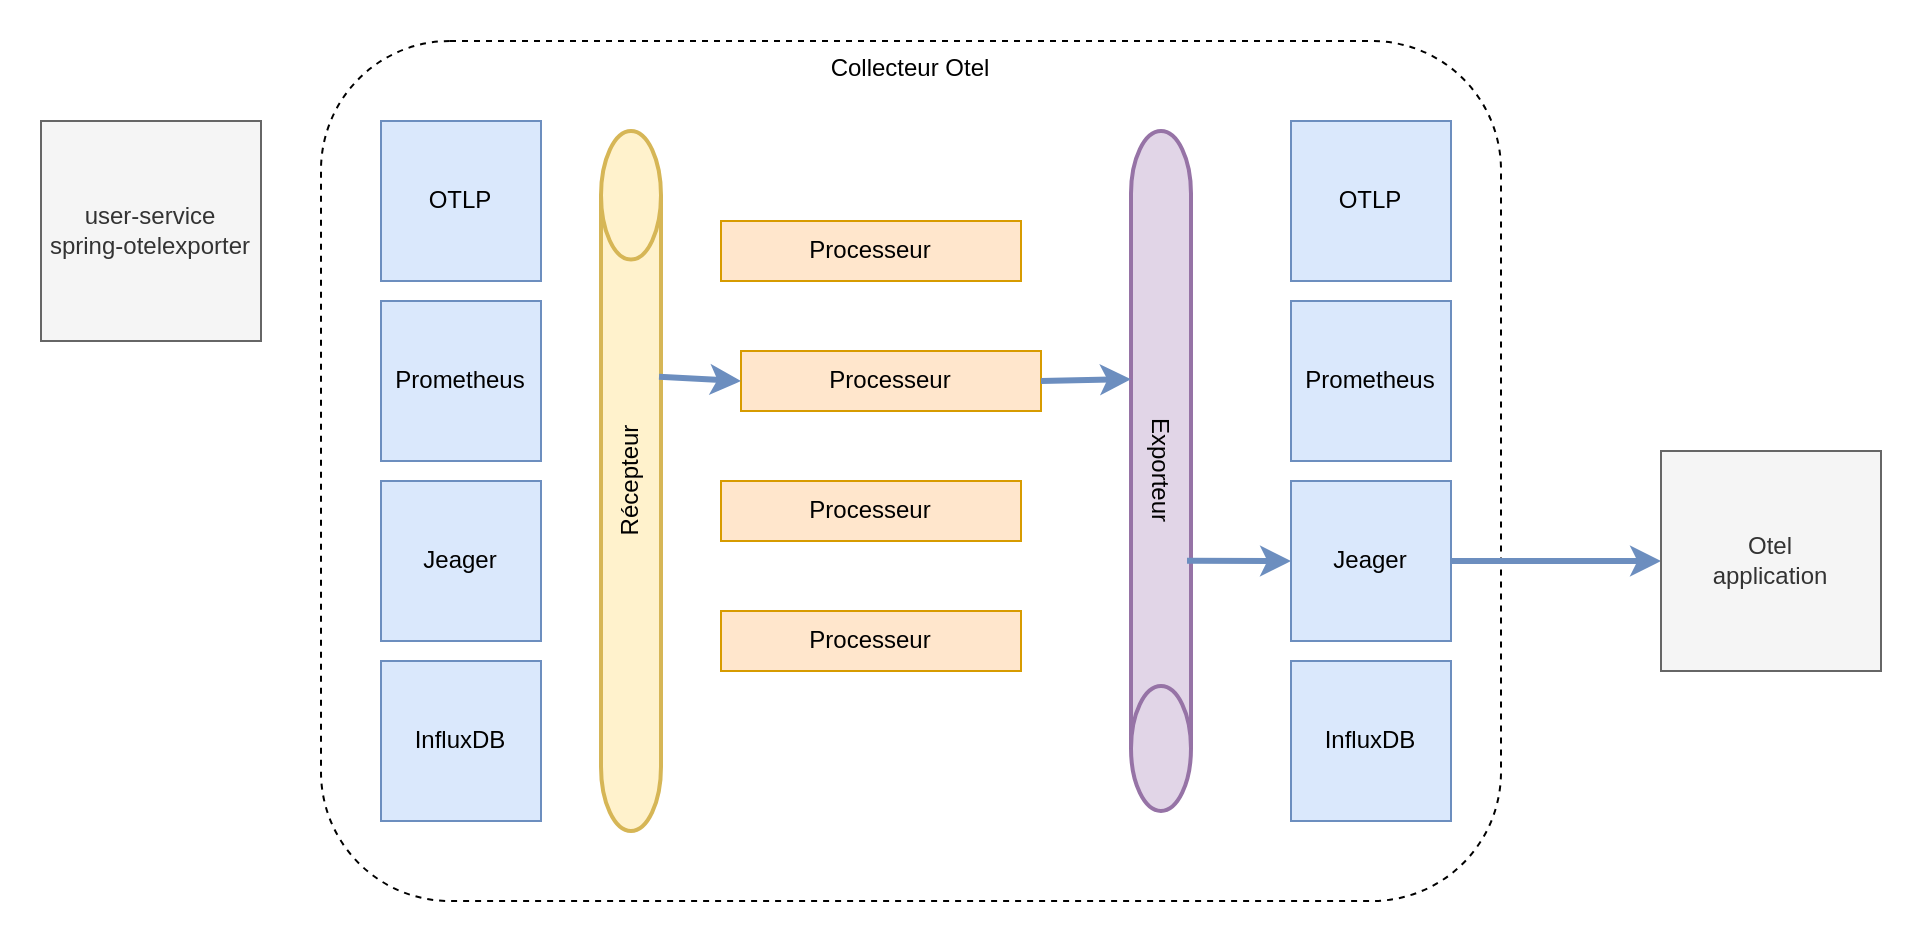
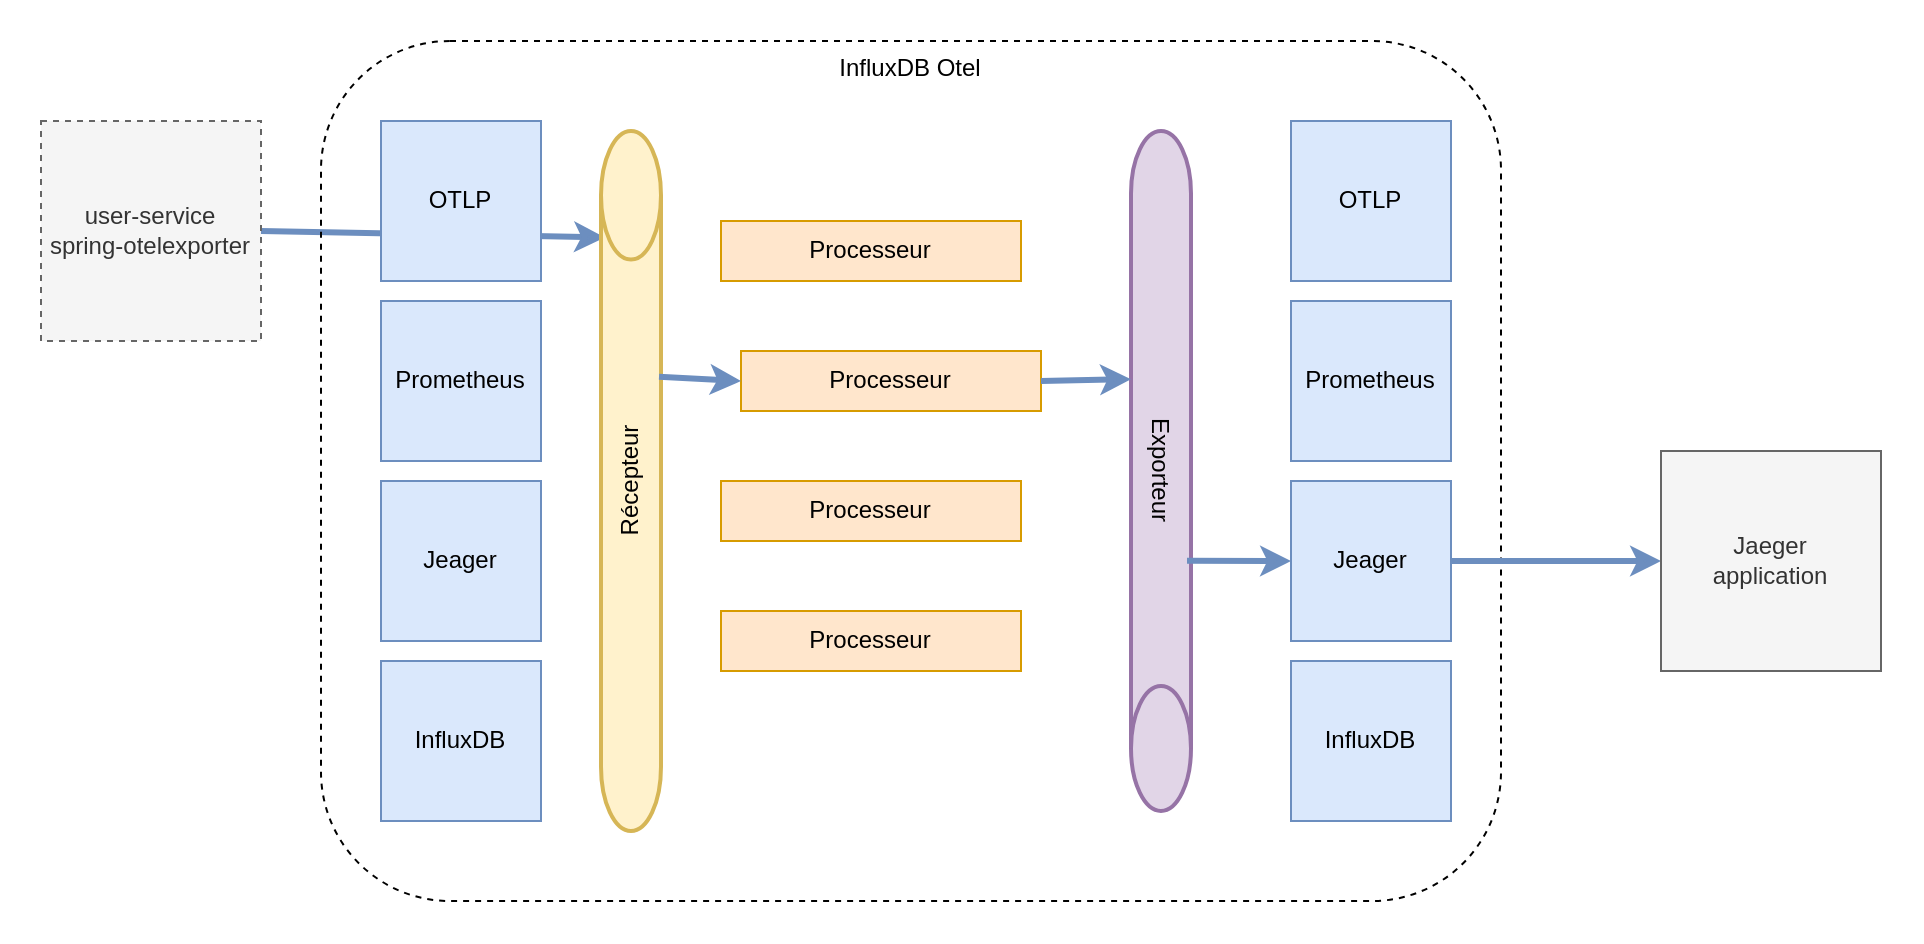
(911, 69) -> (911, 69)
(151, 231) -> (151, 231)
none -> (321, 232)
(1771, 561) -> (1771, 561)
